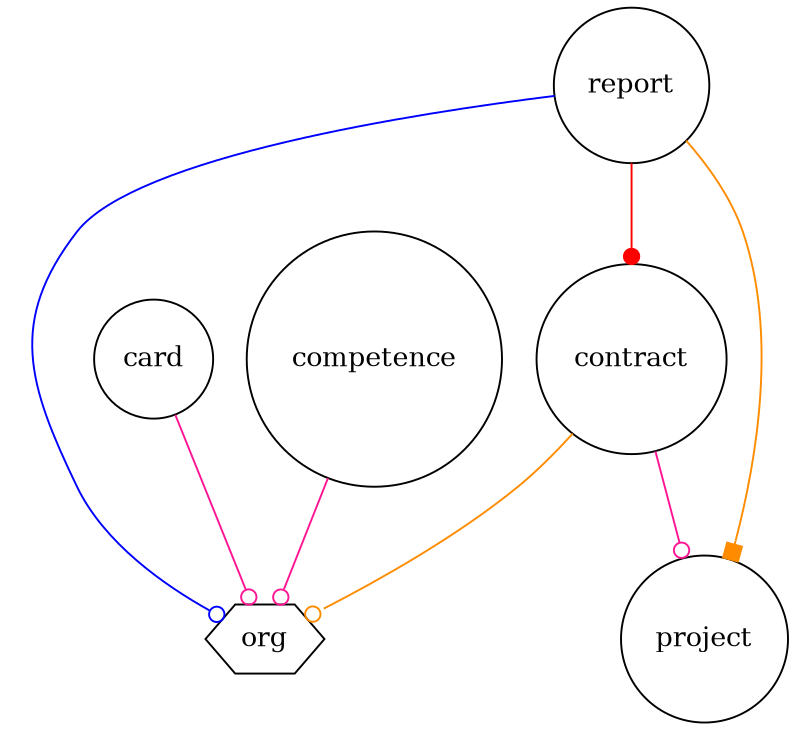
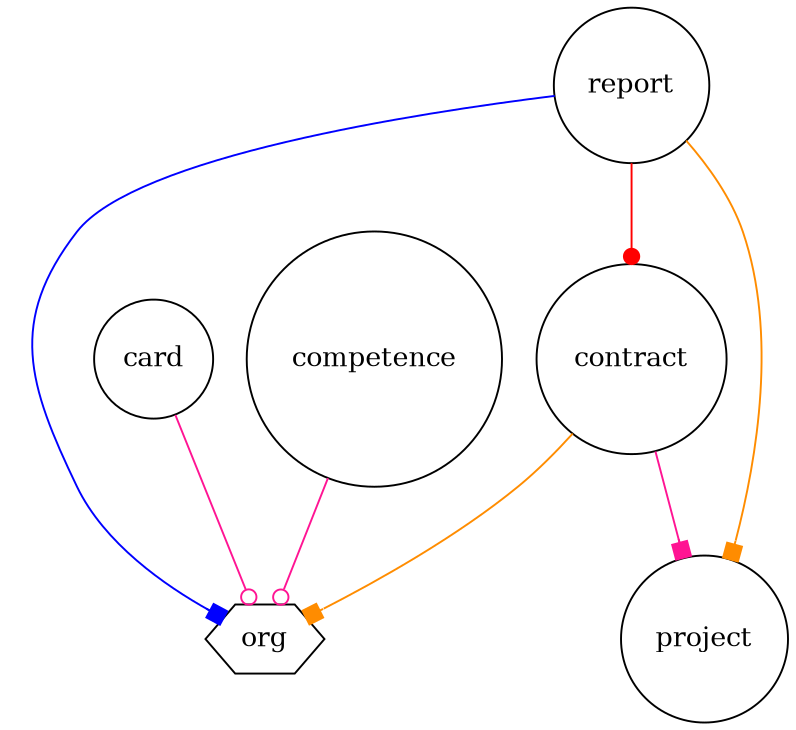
(94, 217) -> (94, 217)
(667, 497) -> (667, 497)
(456, 532) -> (456, 532)
